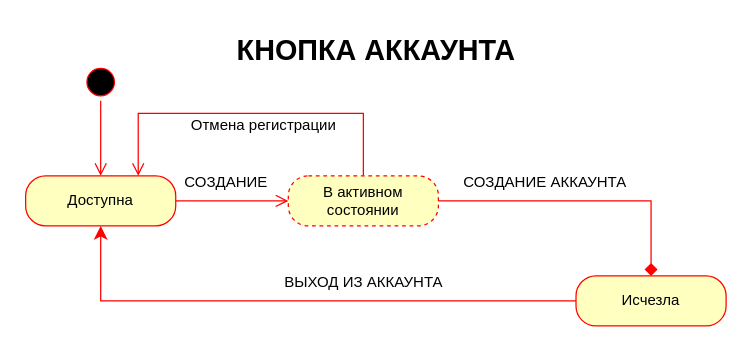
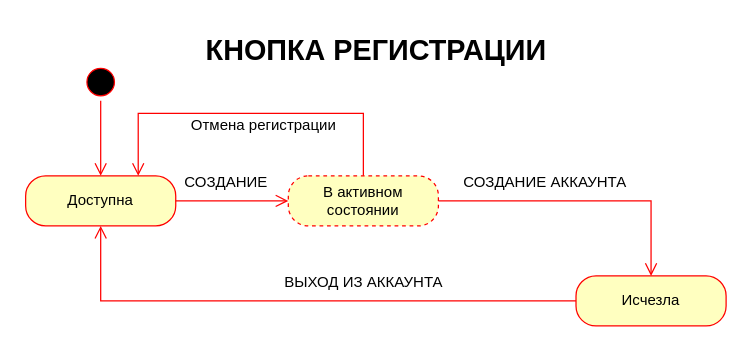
(376, 51) -> (376, 51)
(101, 237) -> (101, 234)
(651, 262) -> (651, 267)
